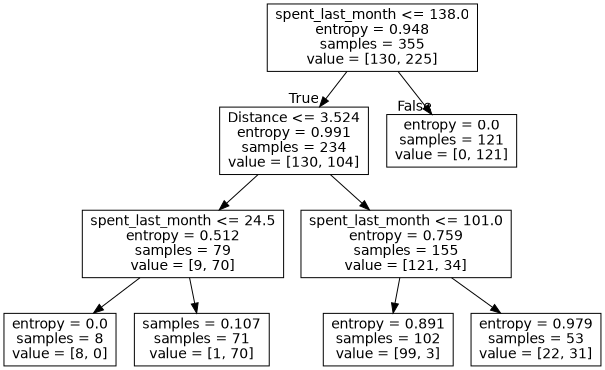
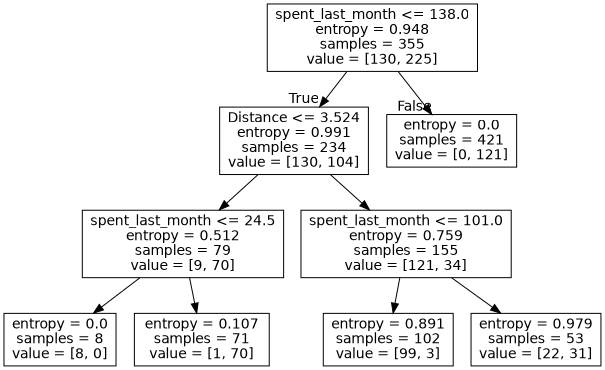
(452, 141) -> (452, 141)
(202, 340) -> (202, 340)
